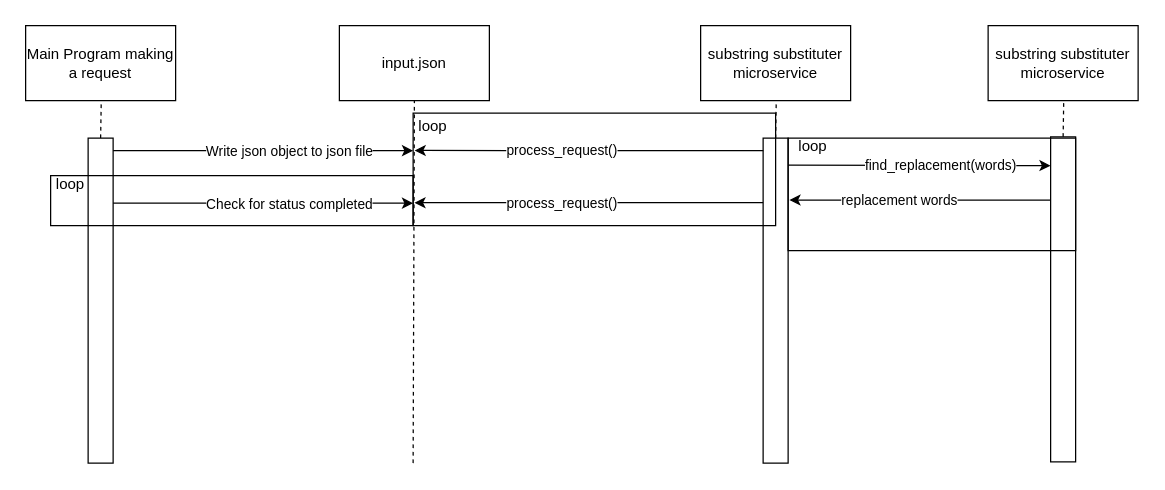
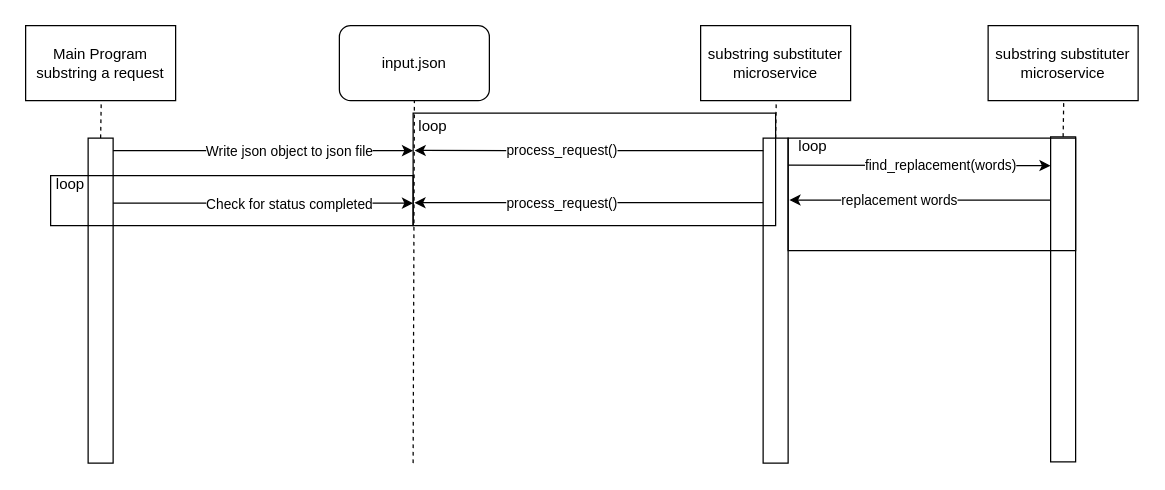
(101, 63) -> (101, 63)
(414, 63) -> (414, 63)
